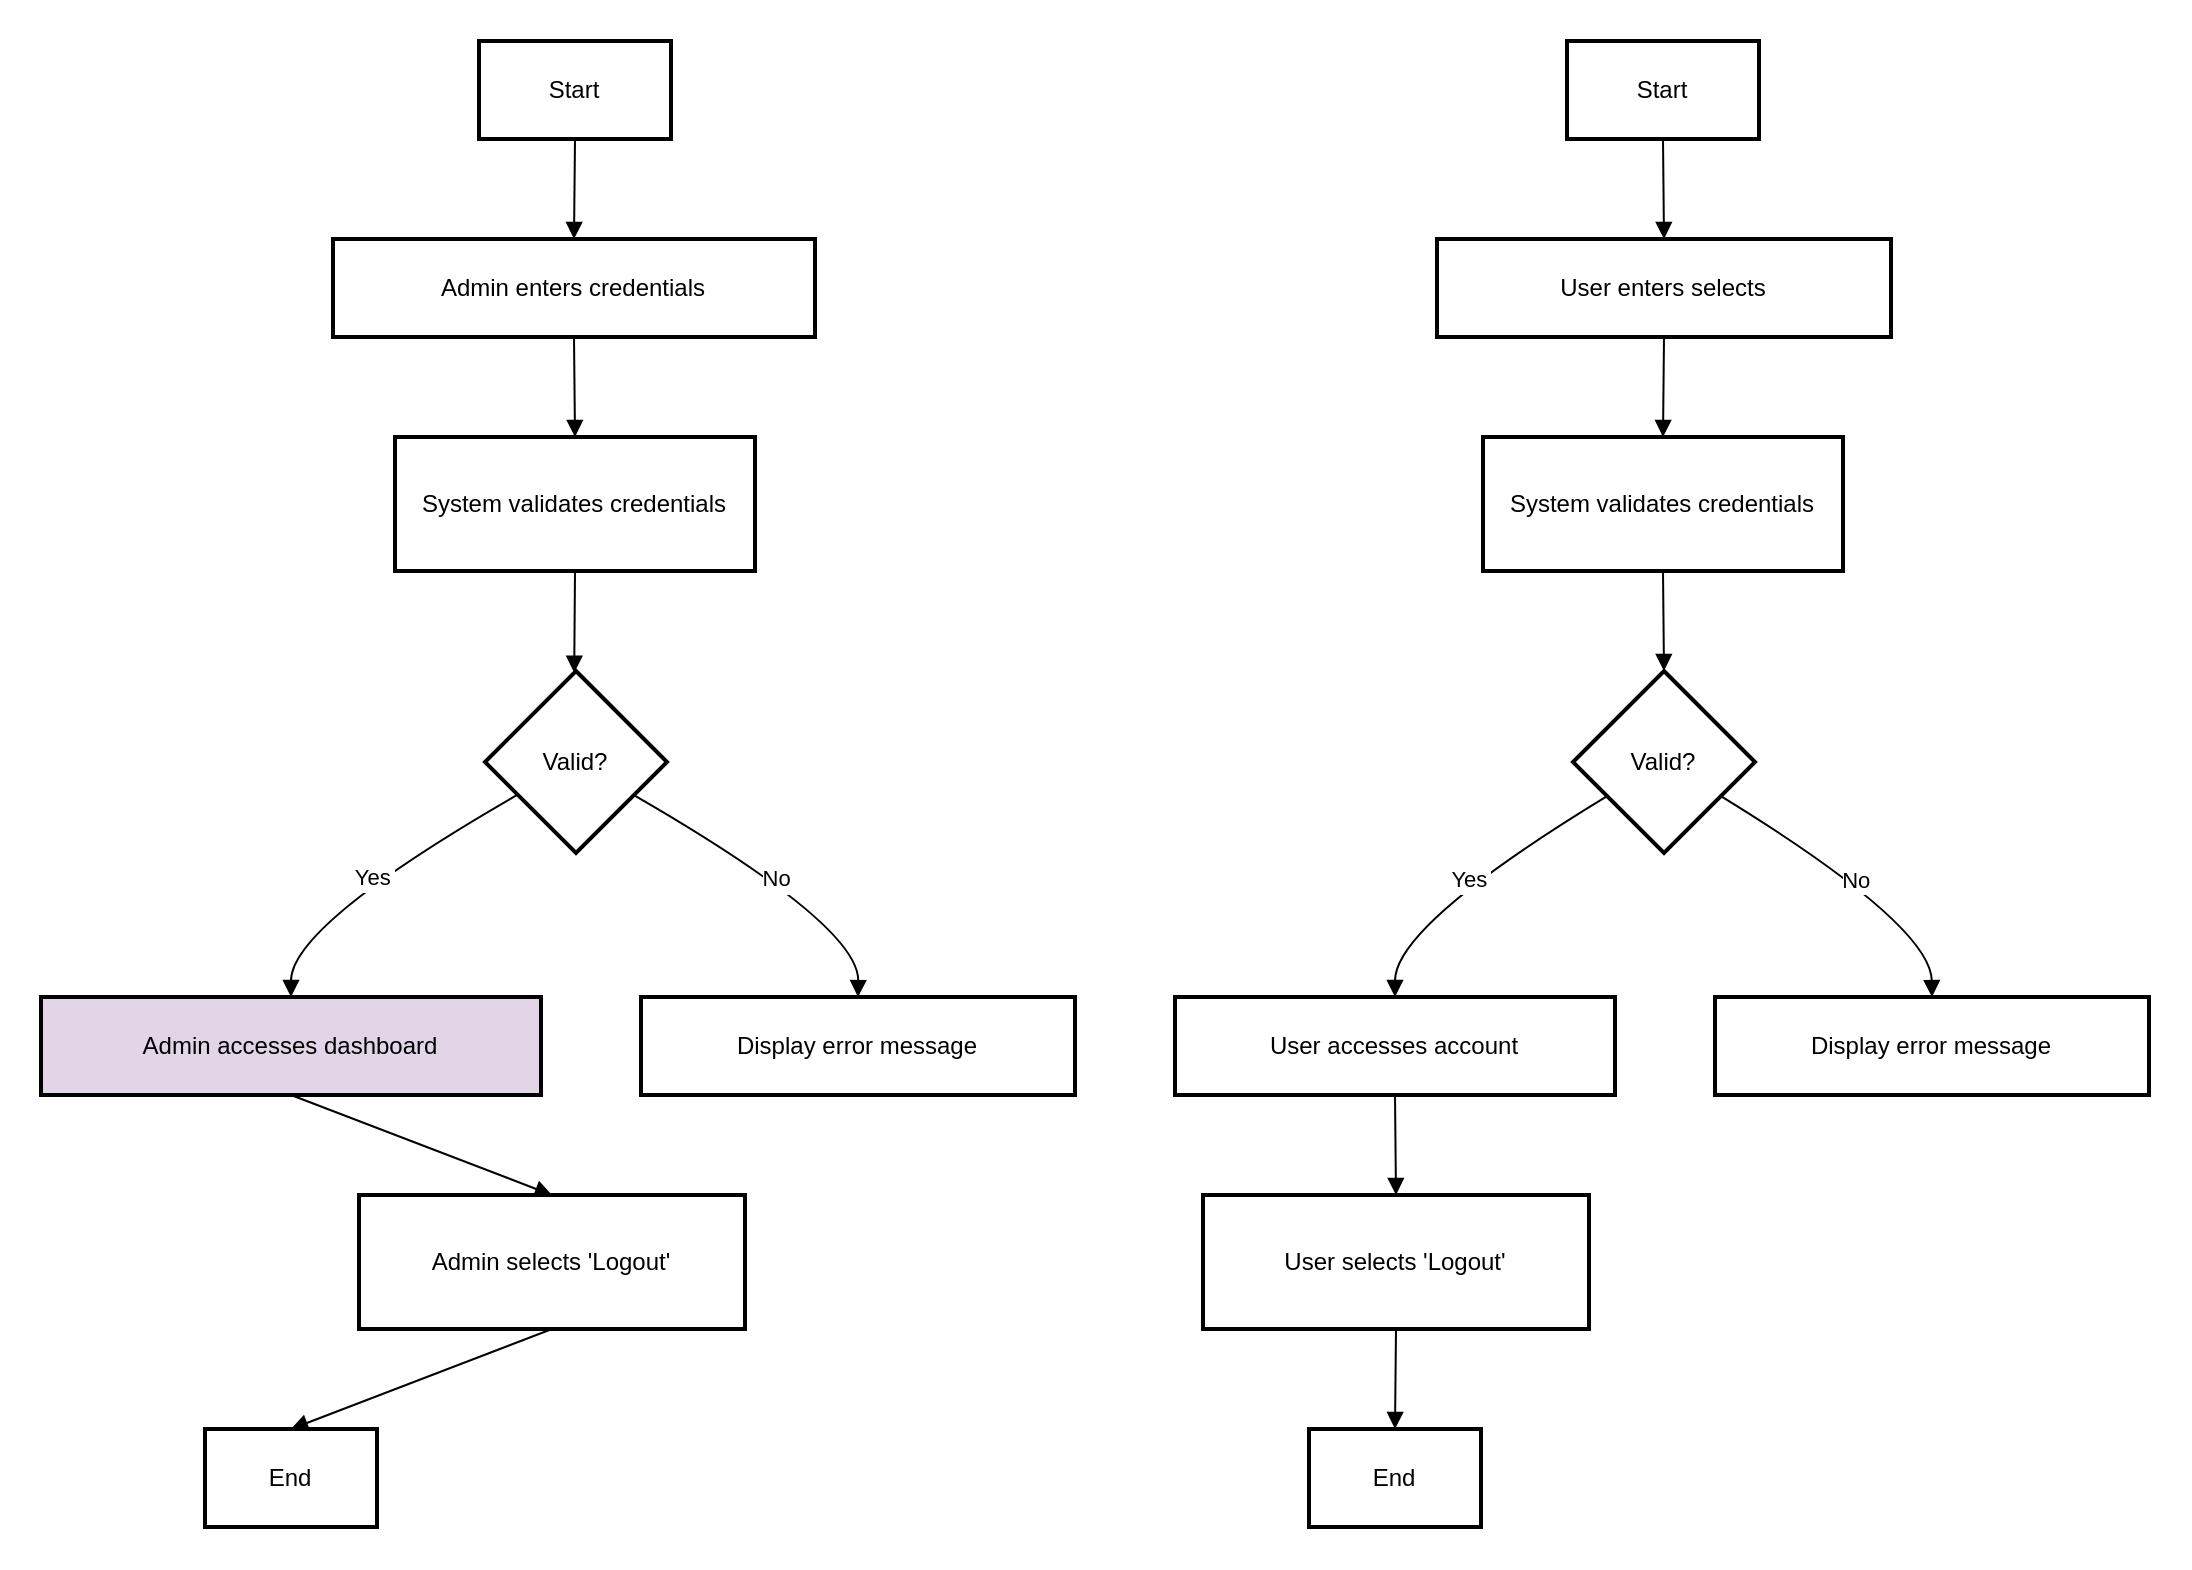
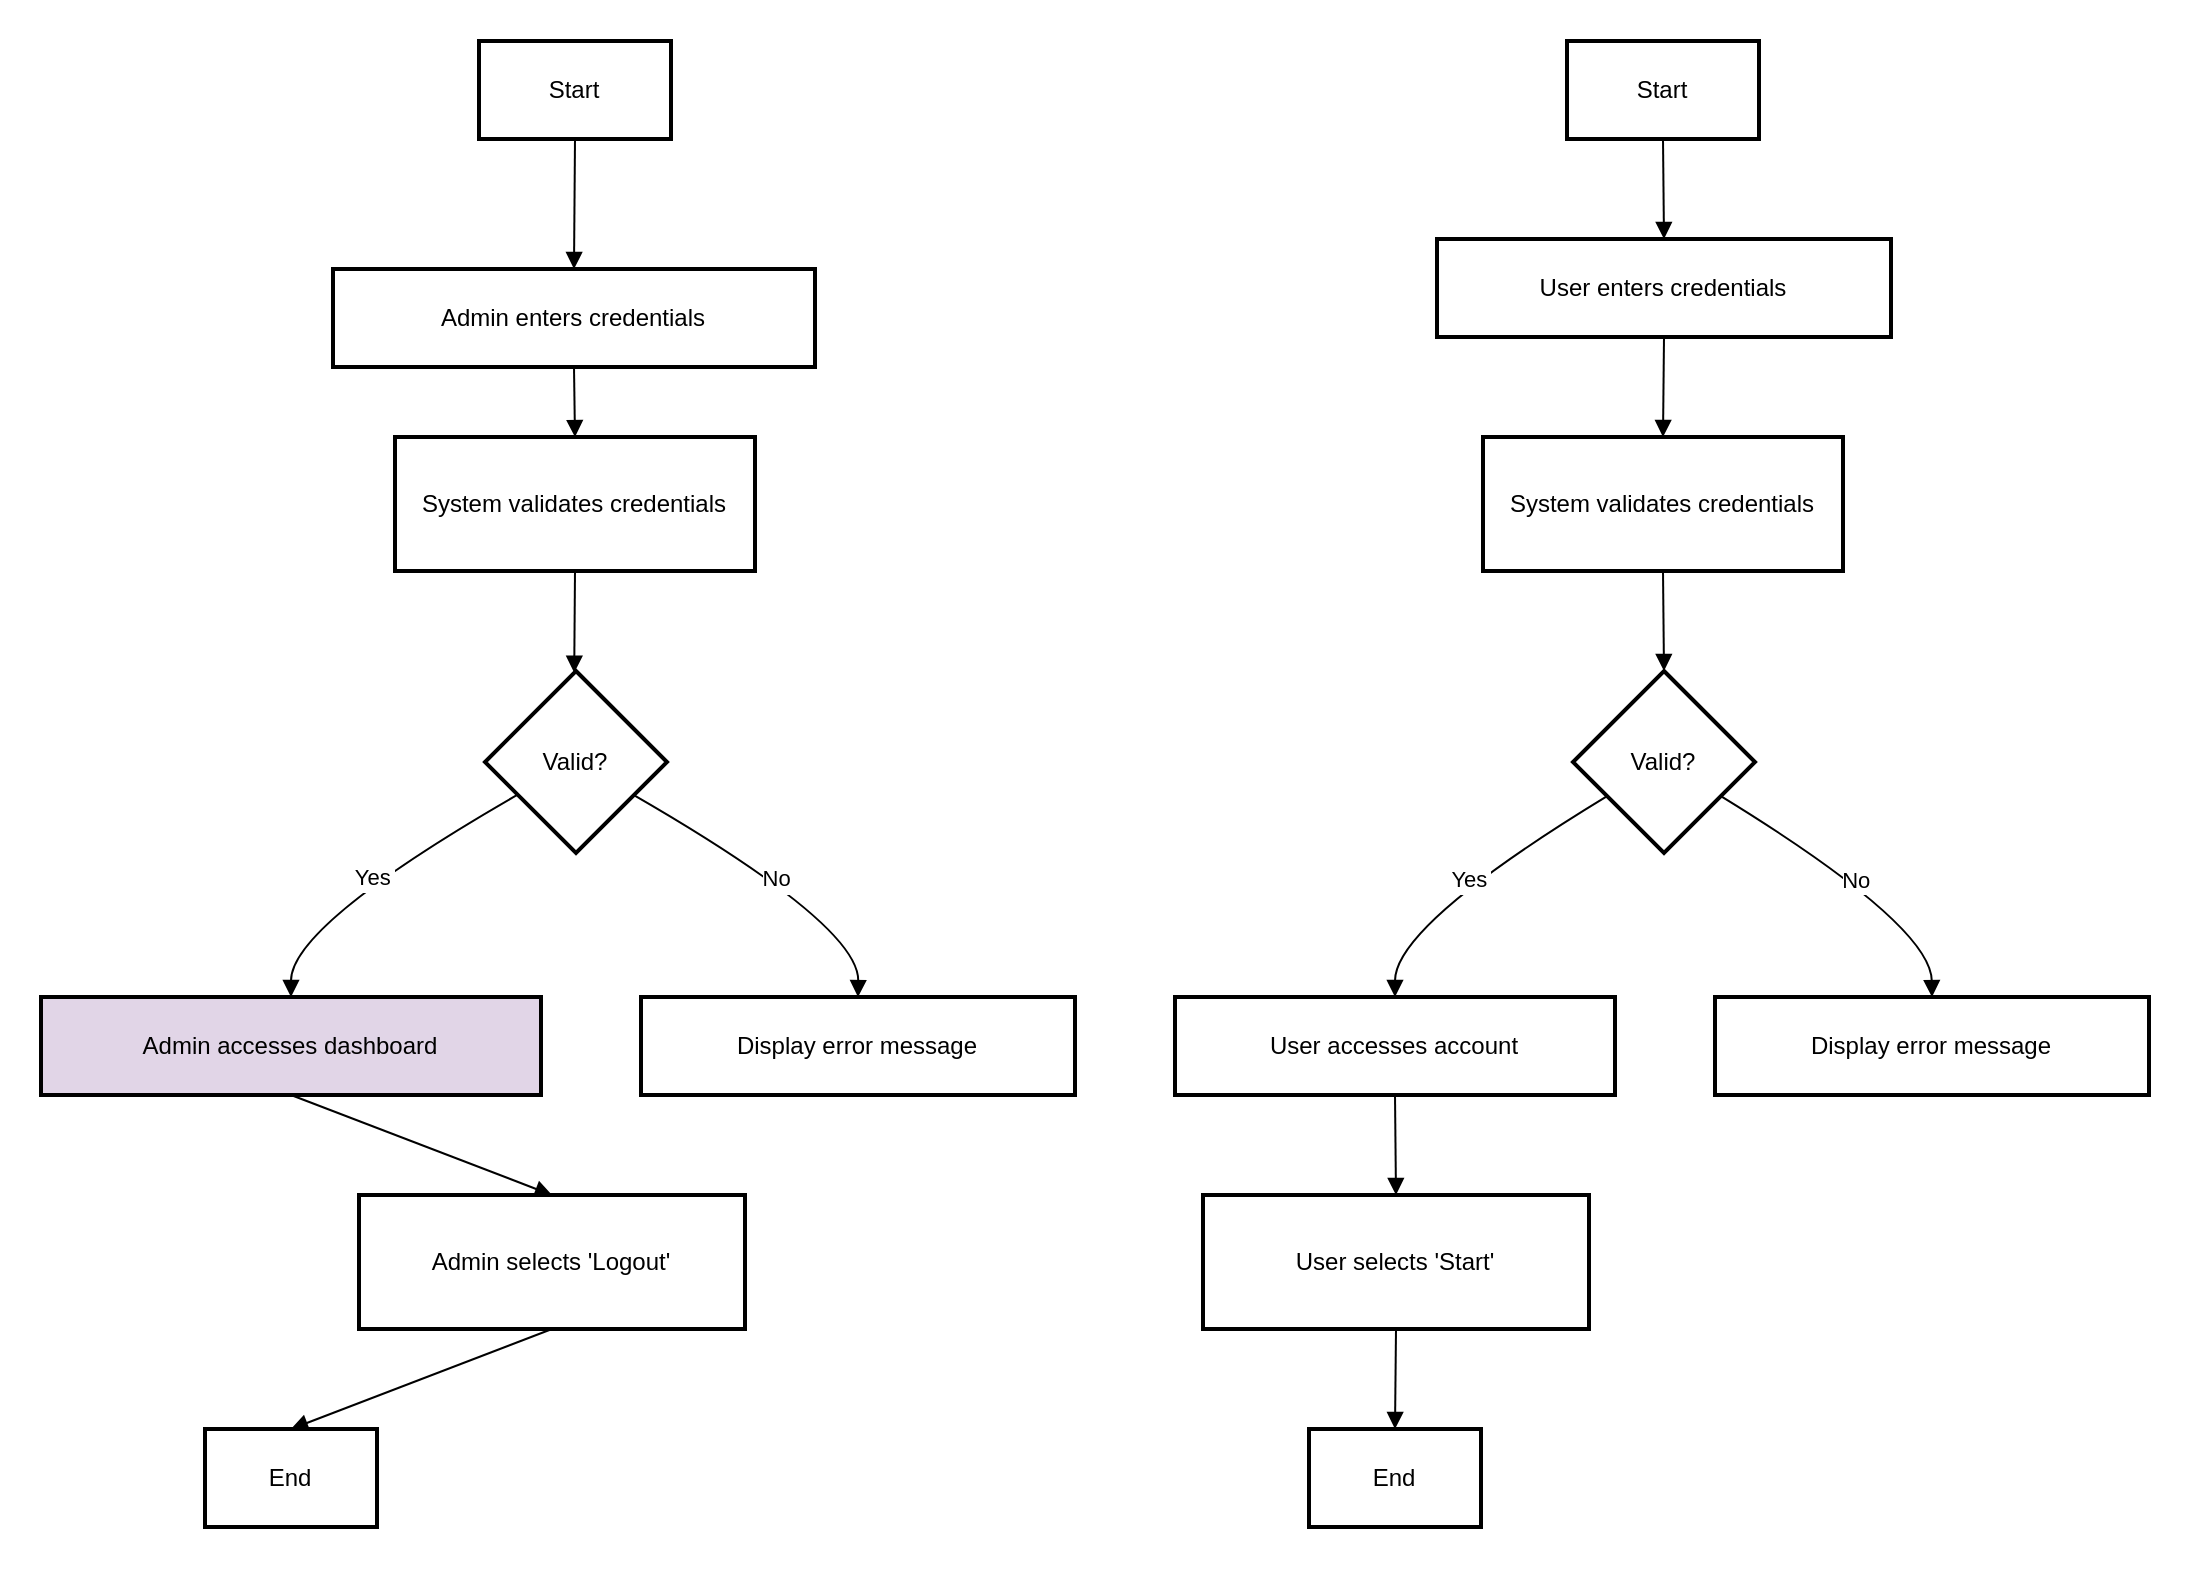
(574, 288) -> (574, 318)
(1664, 289) -> (1664, 289)
(1396, 1263) -> (1396, 1263)
